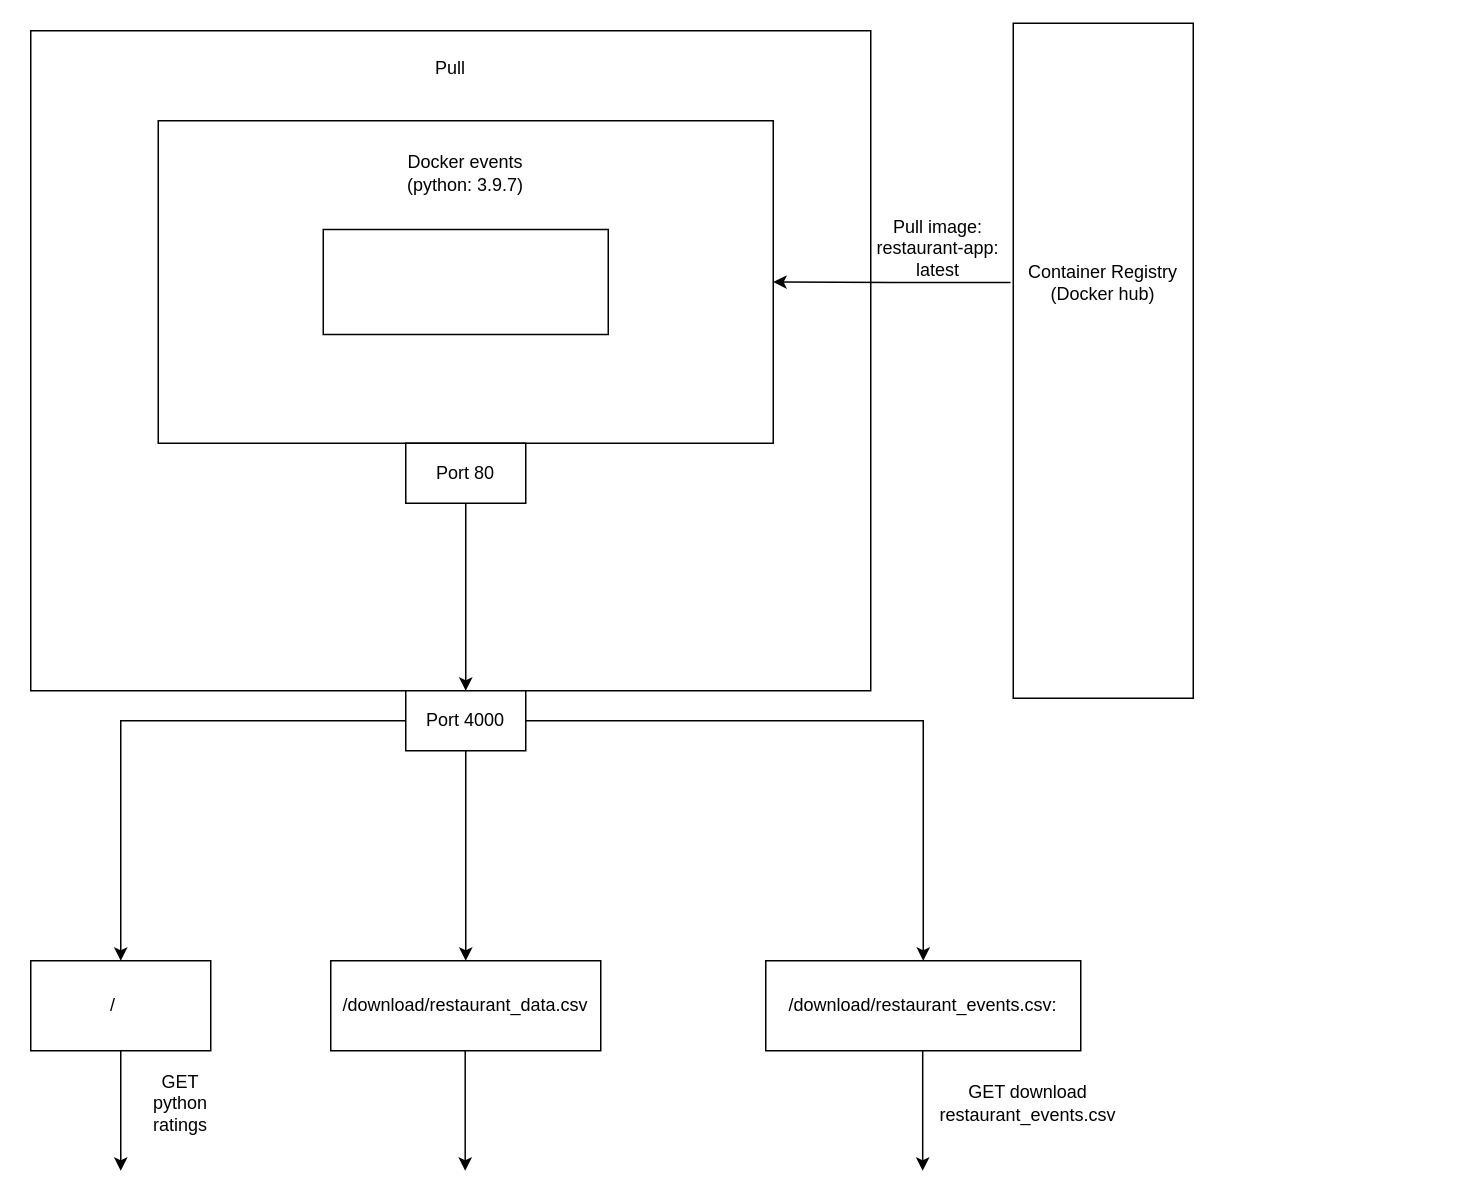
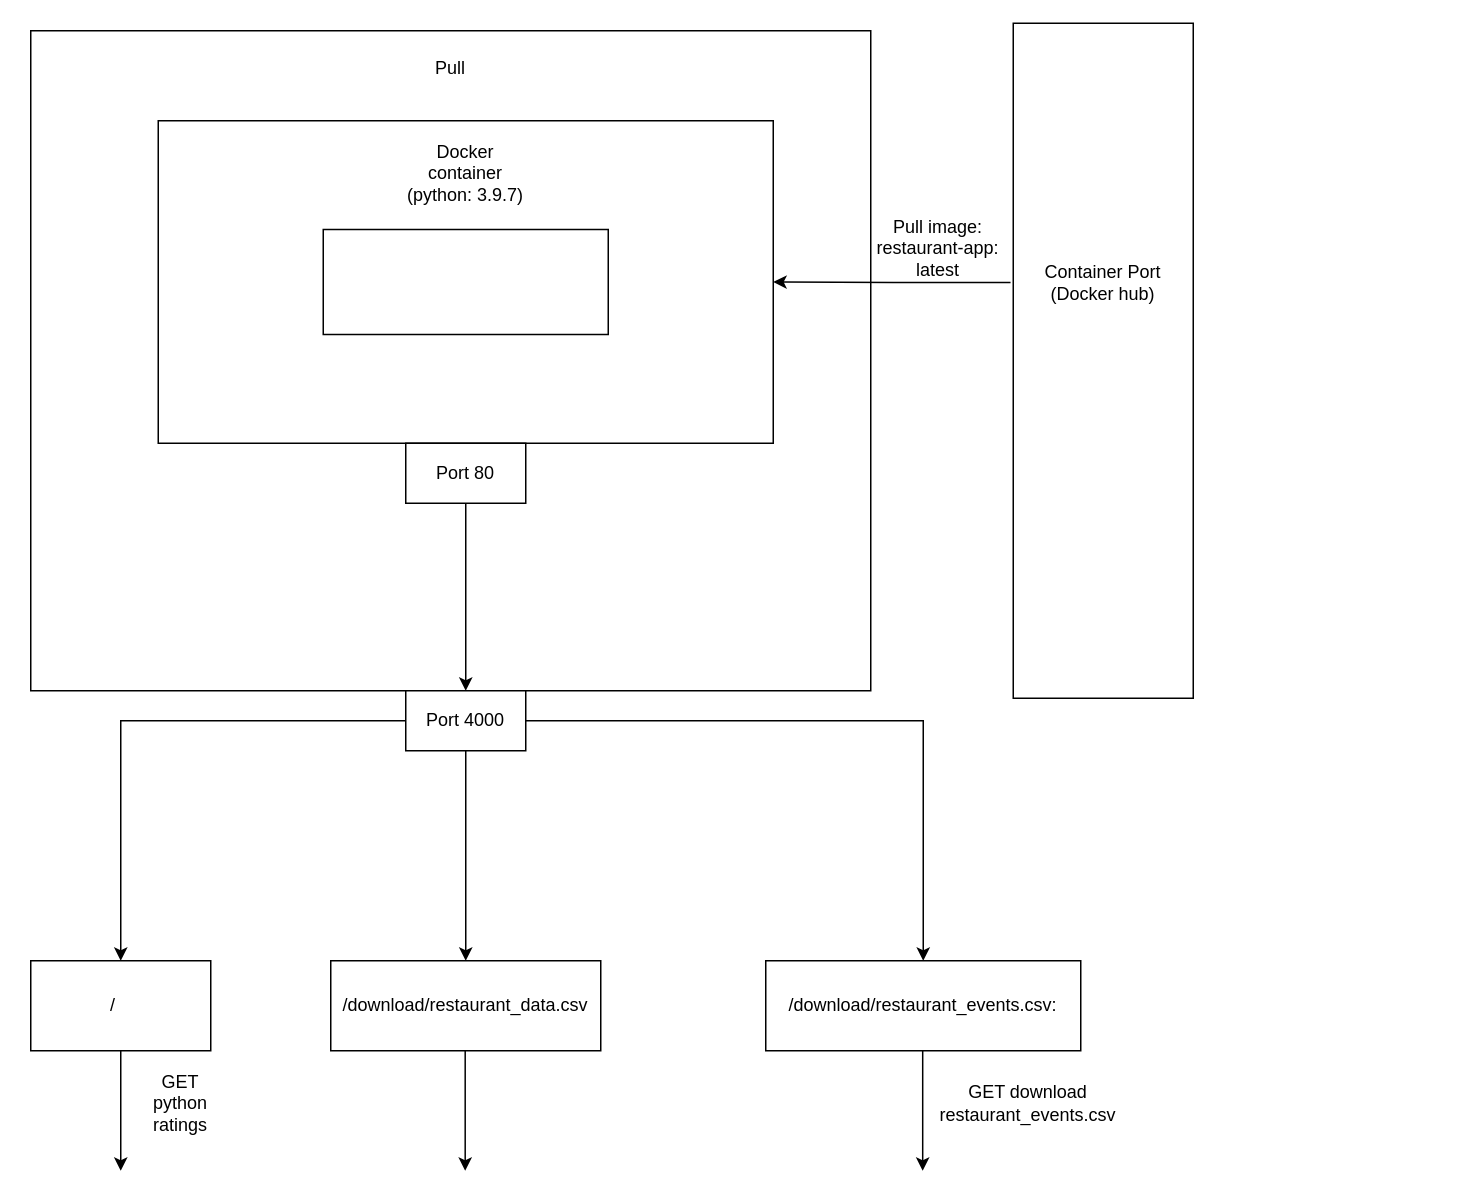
(466, 173) -> (466, 173)
(1103, 283) -> (1103, 283)
